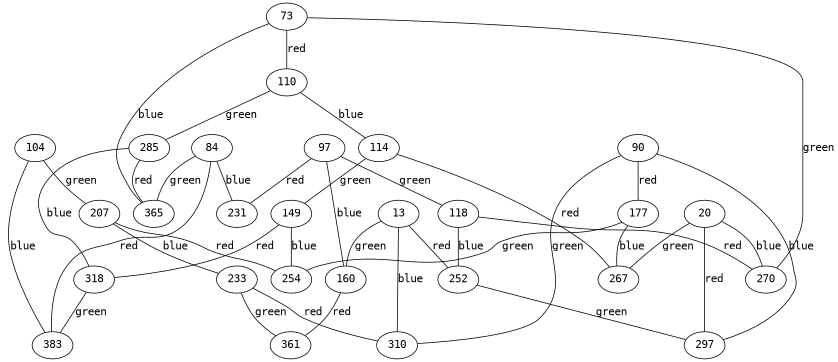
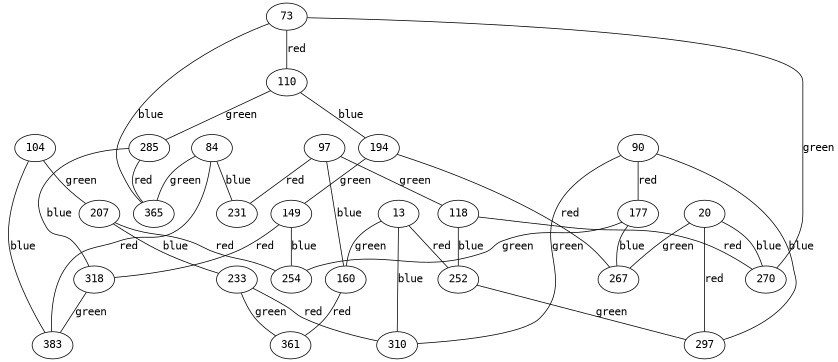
(379, 148) -> (379, 148)
